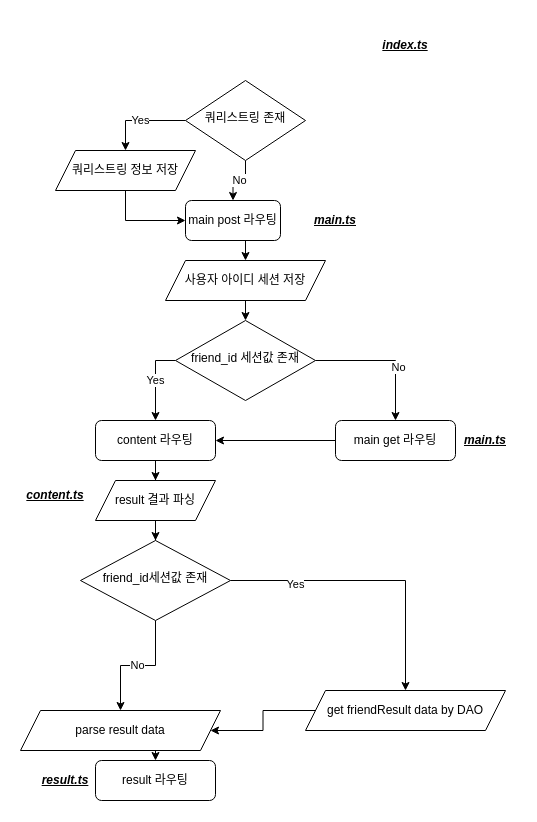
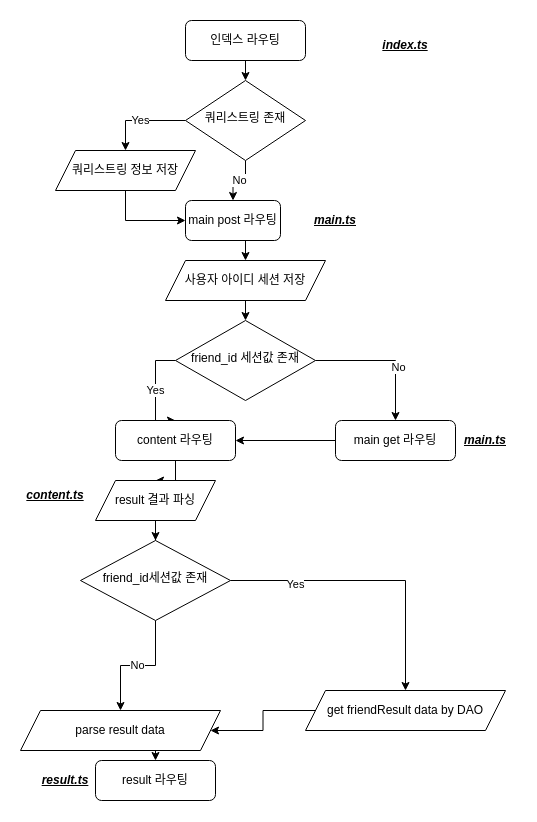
none -> (246, 41)
none -> (246, 67)
(156, 441) -> (176, 441)
